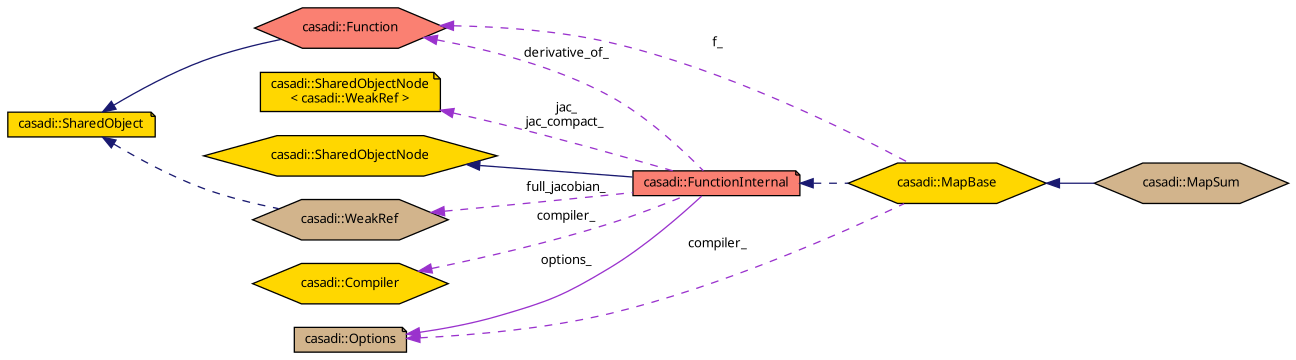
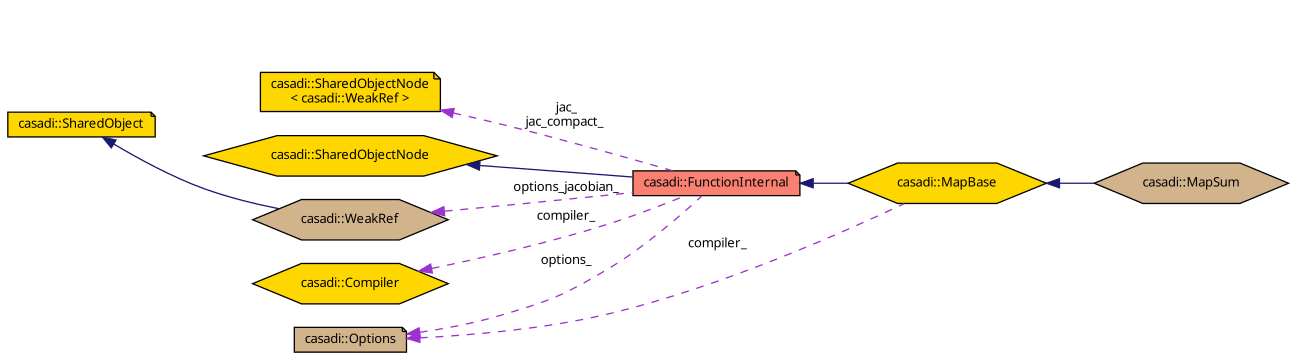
(350, 28) -> none
(831, 183) -> (831, 183)
(193, 184) -> (193, 184)
(565, 188) -> (565, 188)
(573, 289) -> (573, 289)
